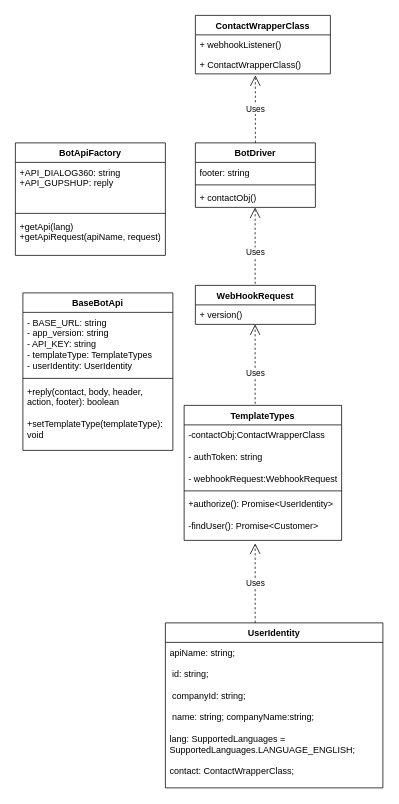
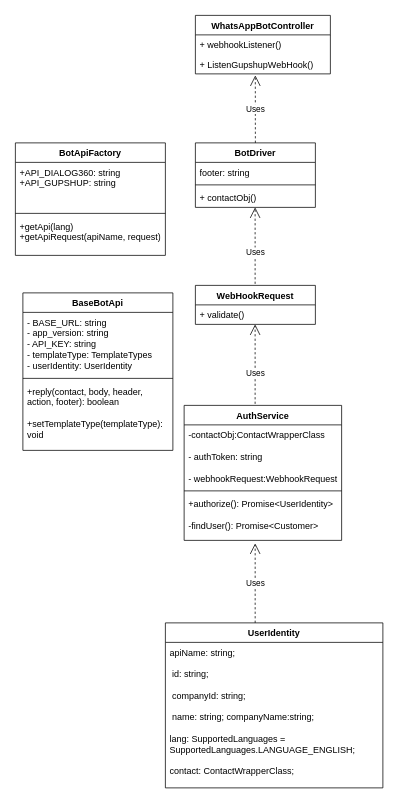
(263, 26) -> (263, 26)
(255, 65) -> (258, 65)
(72, 178) -> (72, 178)
(225, 316) -> (227, 316)
(263, 416) -> (263, 416)
